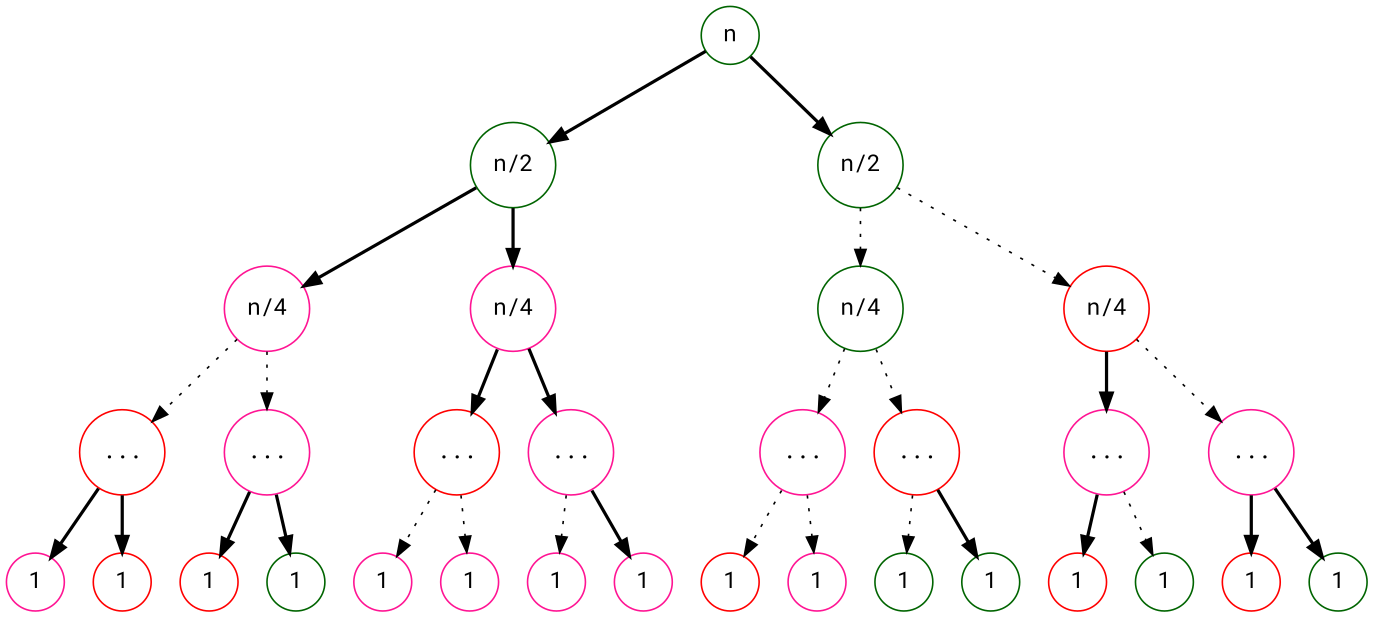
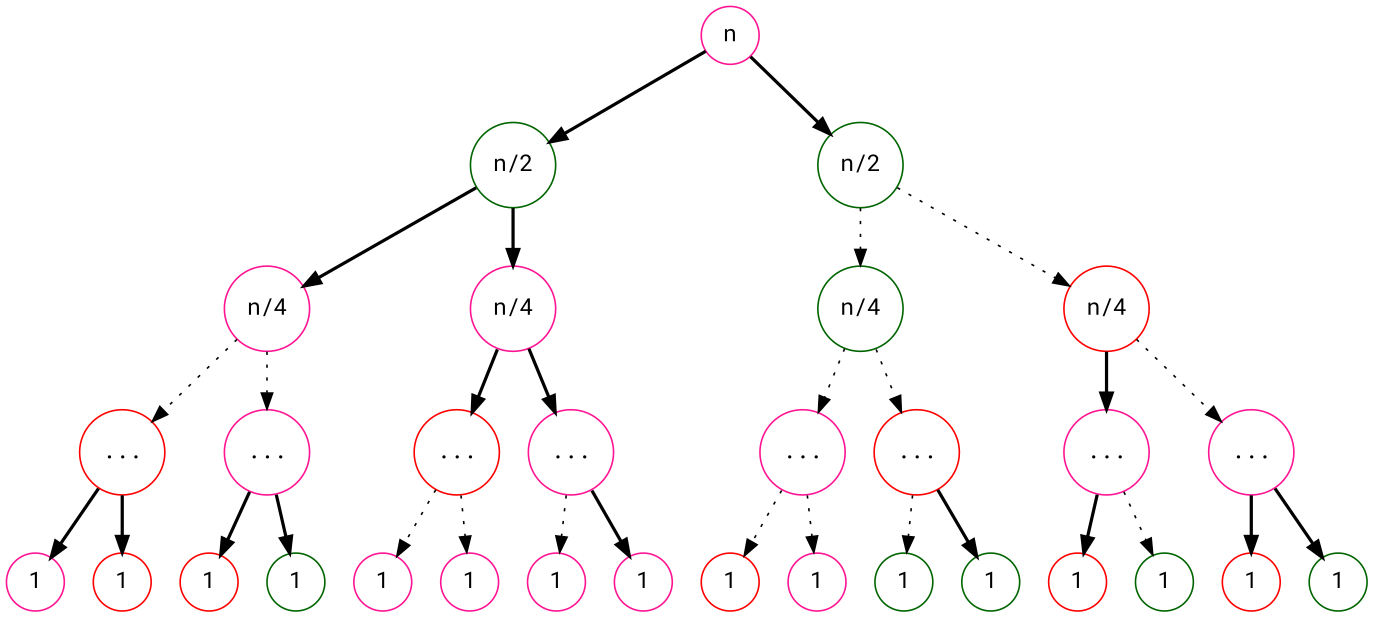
(730, 35) -> (730, 35)
